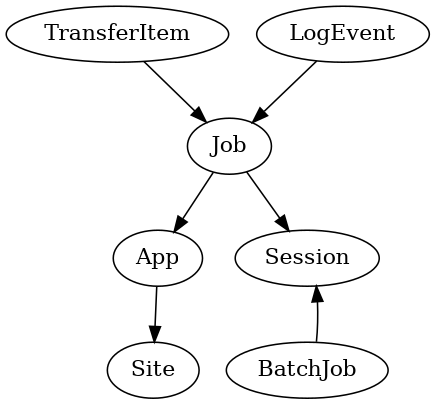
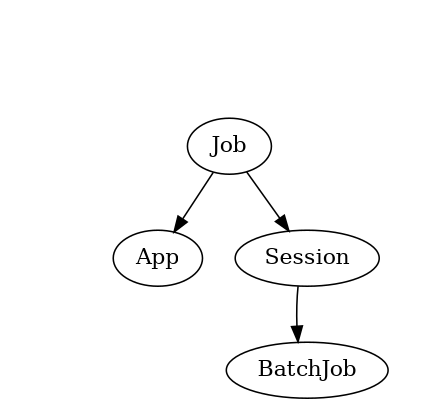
(117, 34) -> none
(343, 34) -> none
(318, 322) -> (297, 306)
(153, 370) -> none
